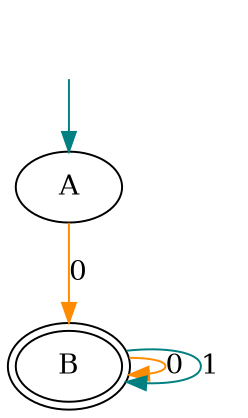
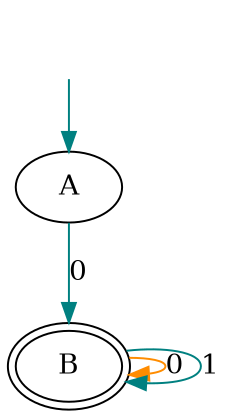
(69, 263) -> (69, 263)
